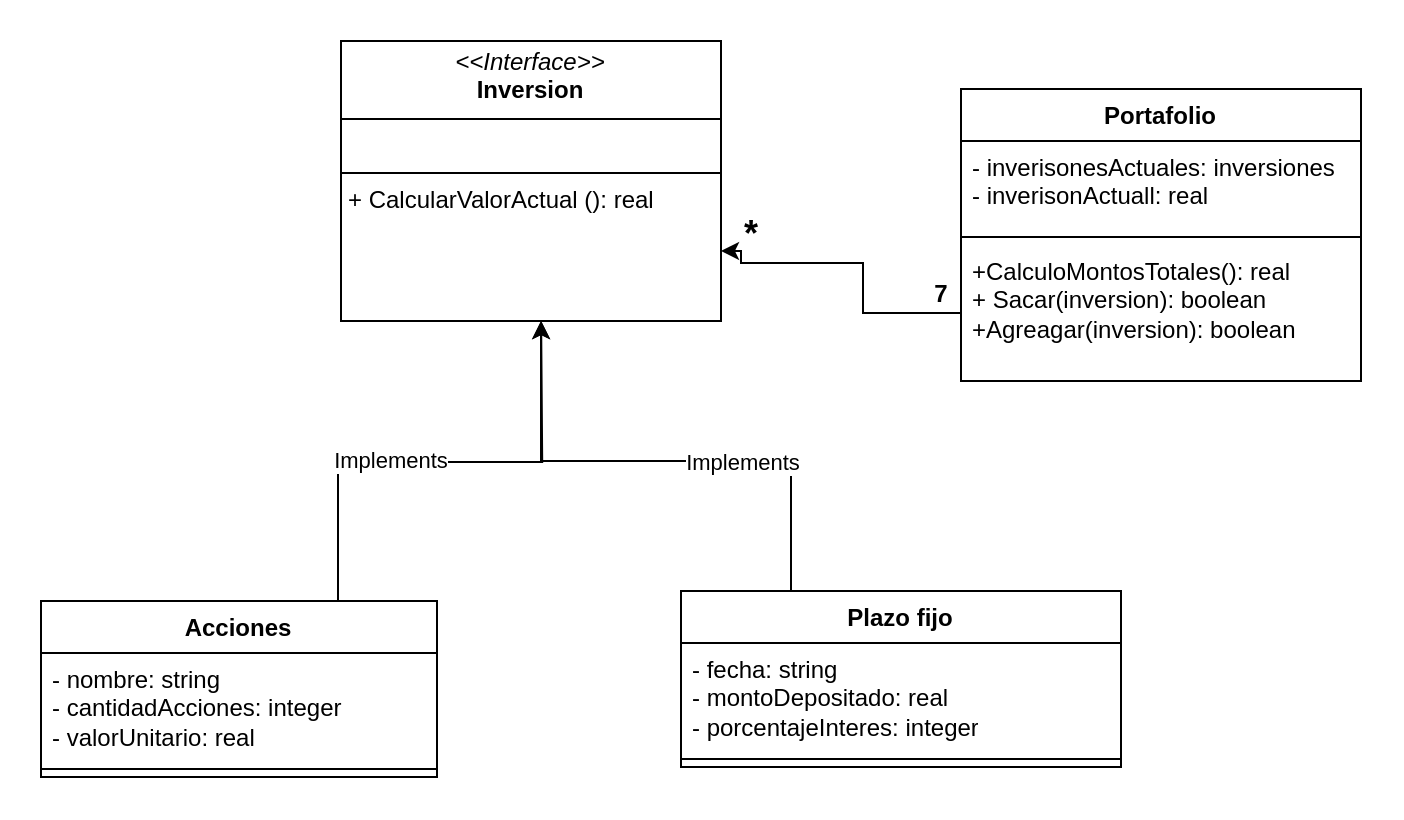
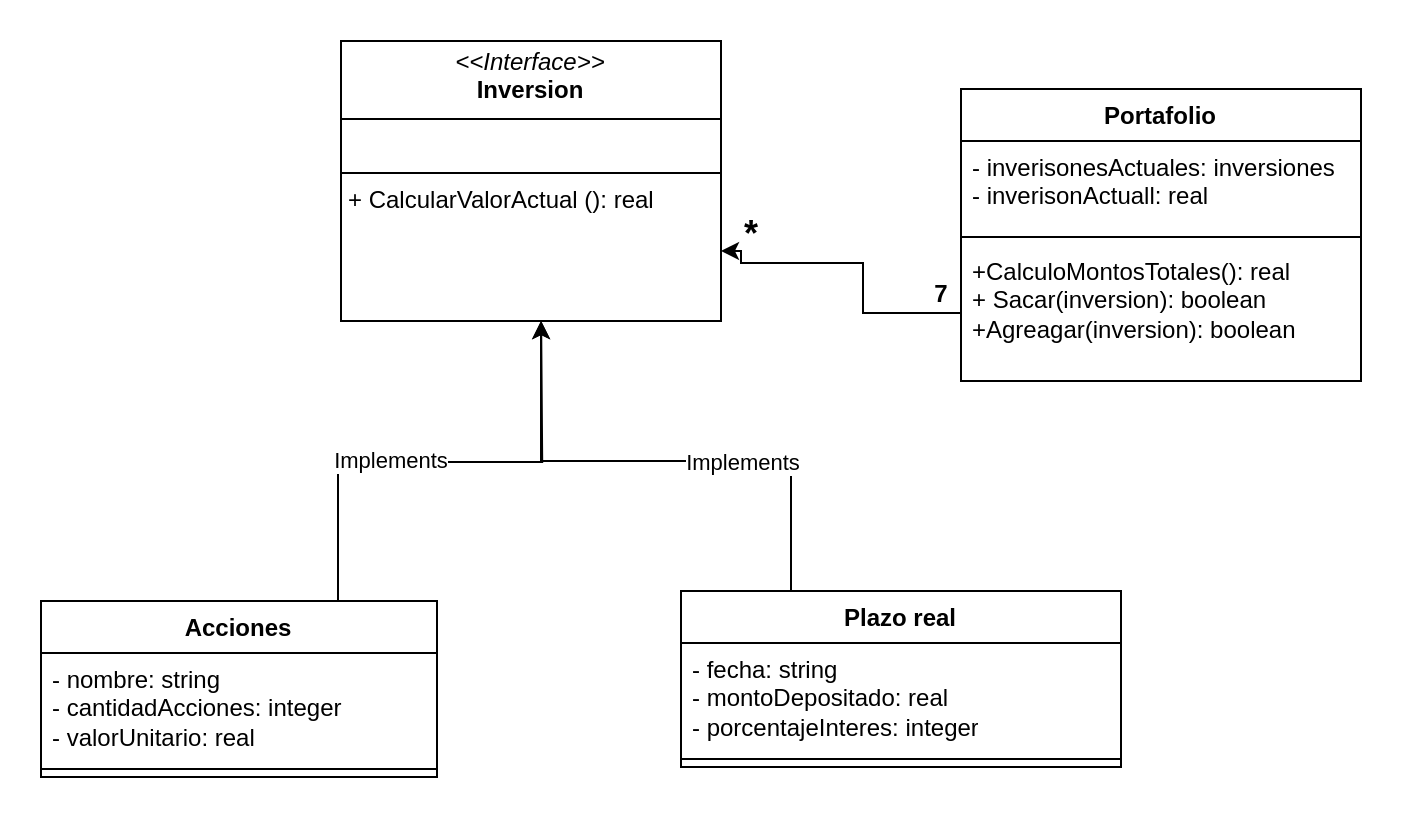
(901, 619) -> (901, 619)
